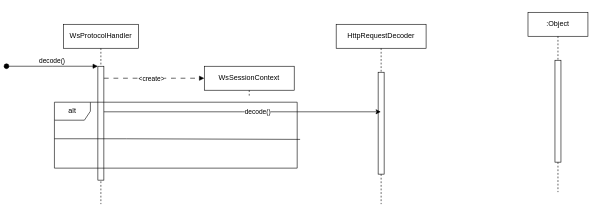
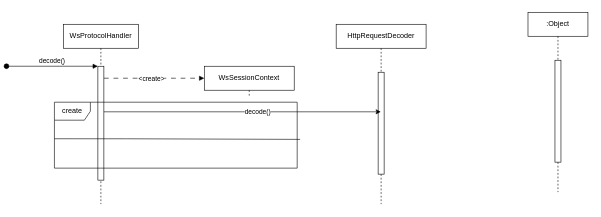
(72, 111) -> (72, 111)
